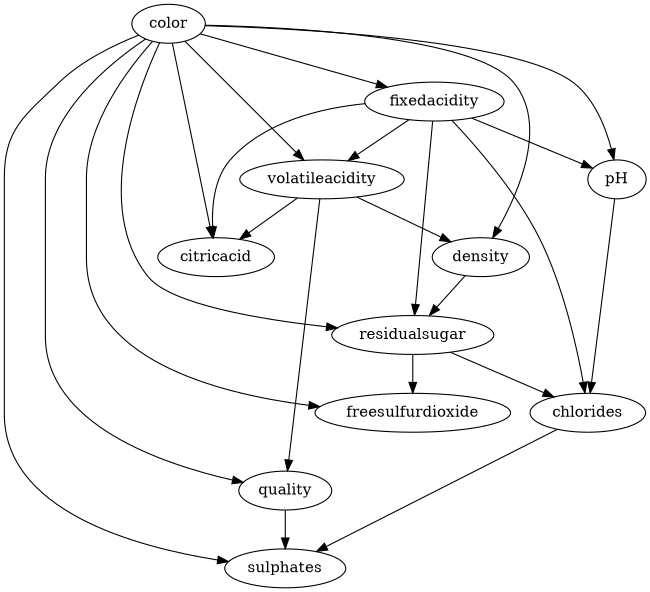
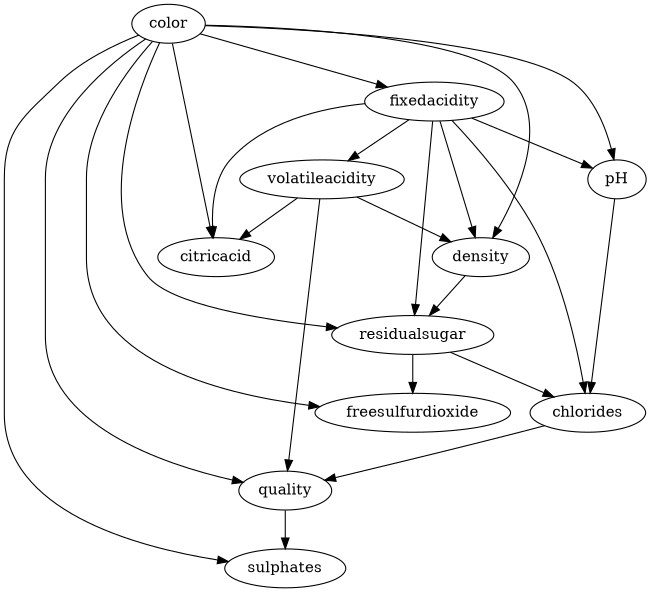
(240, 97) -> none
none -> (456, 174)
(442, 488) -> (440, 452)
